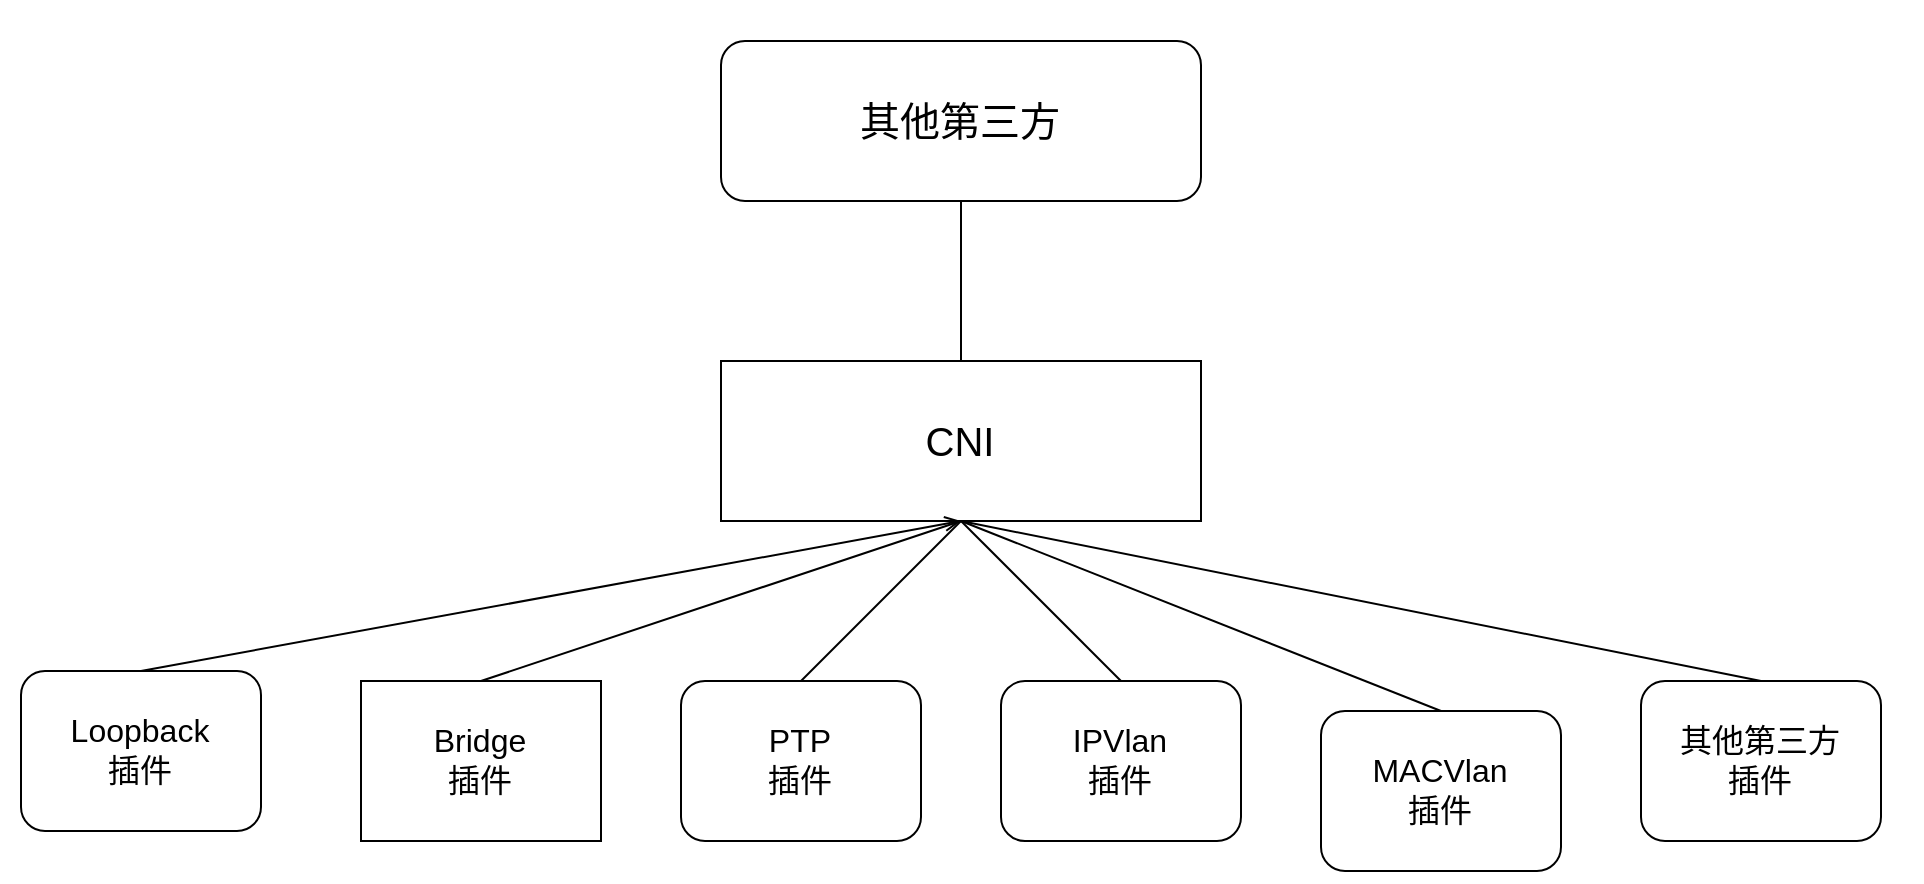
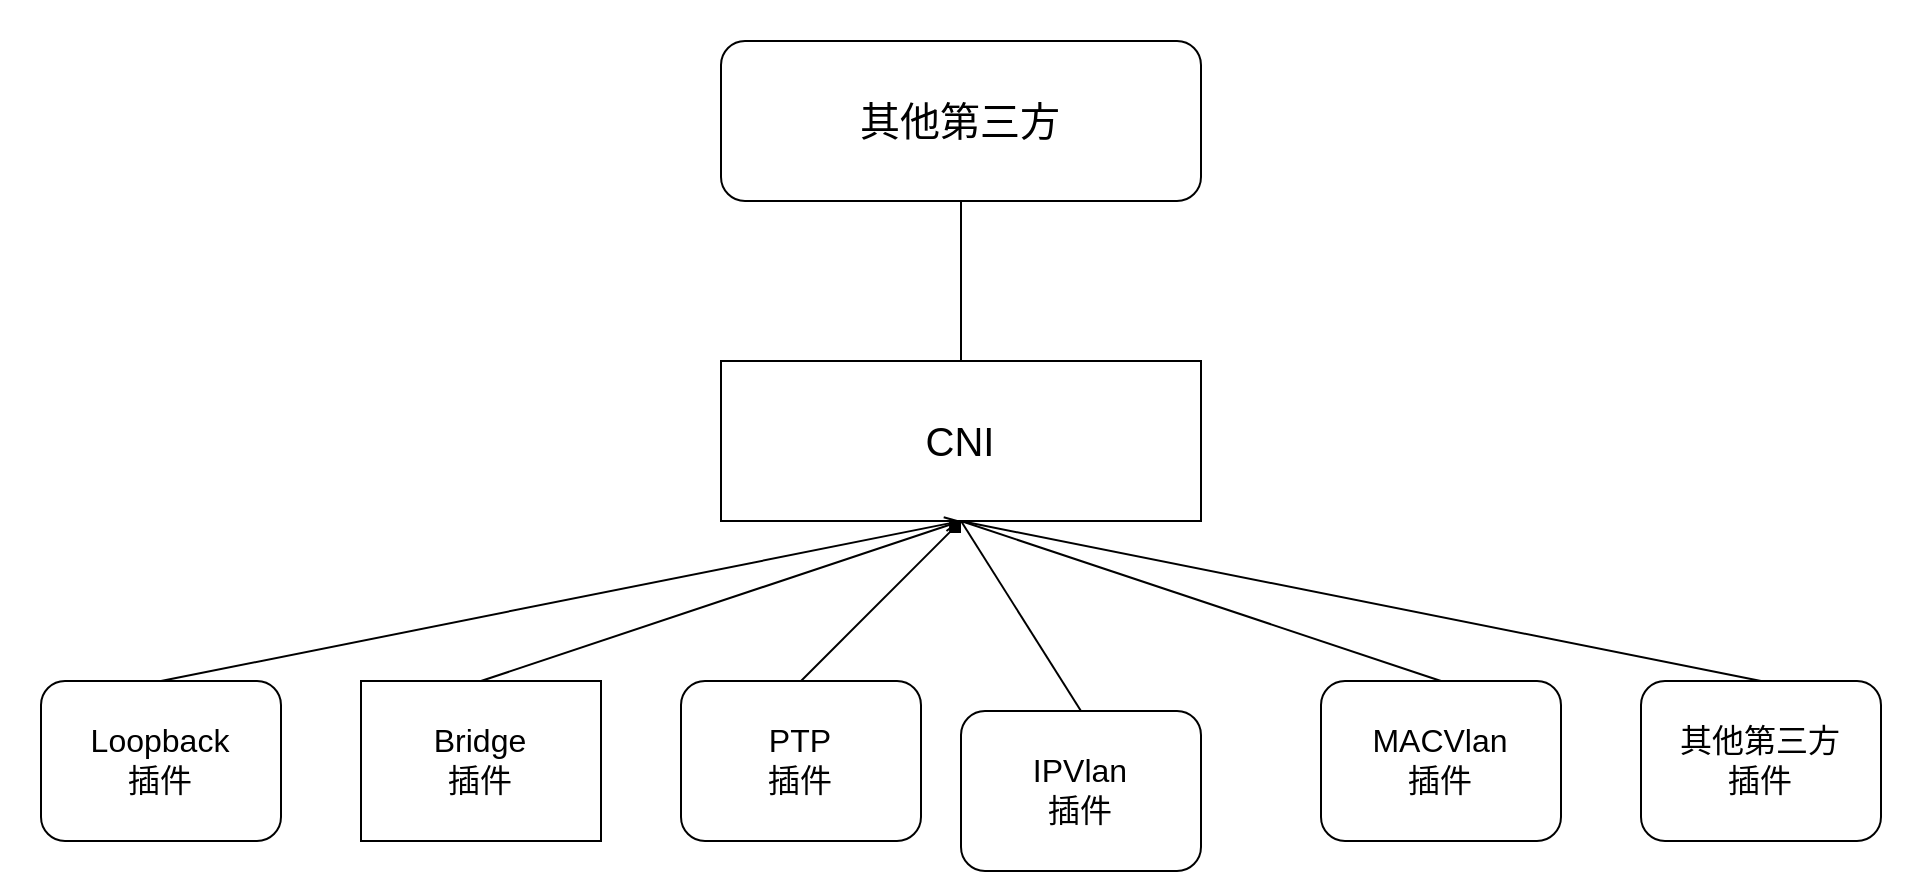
(952, 530) -> (949, 533)
(141, 751) -> (161, 761)
(1121, 761) -> (1081, 791)
(1441, 791) -> (1441, 761)
